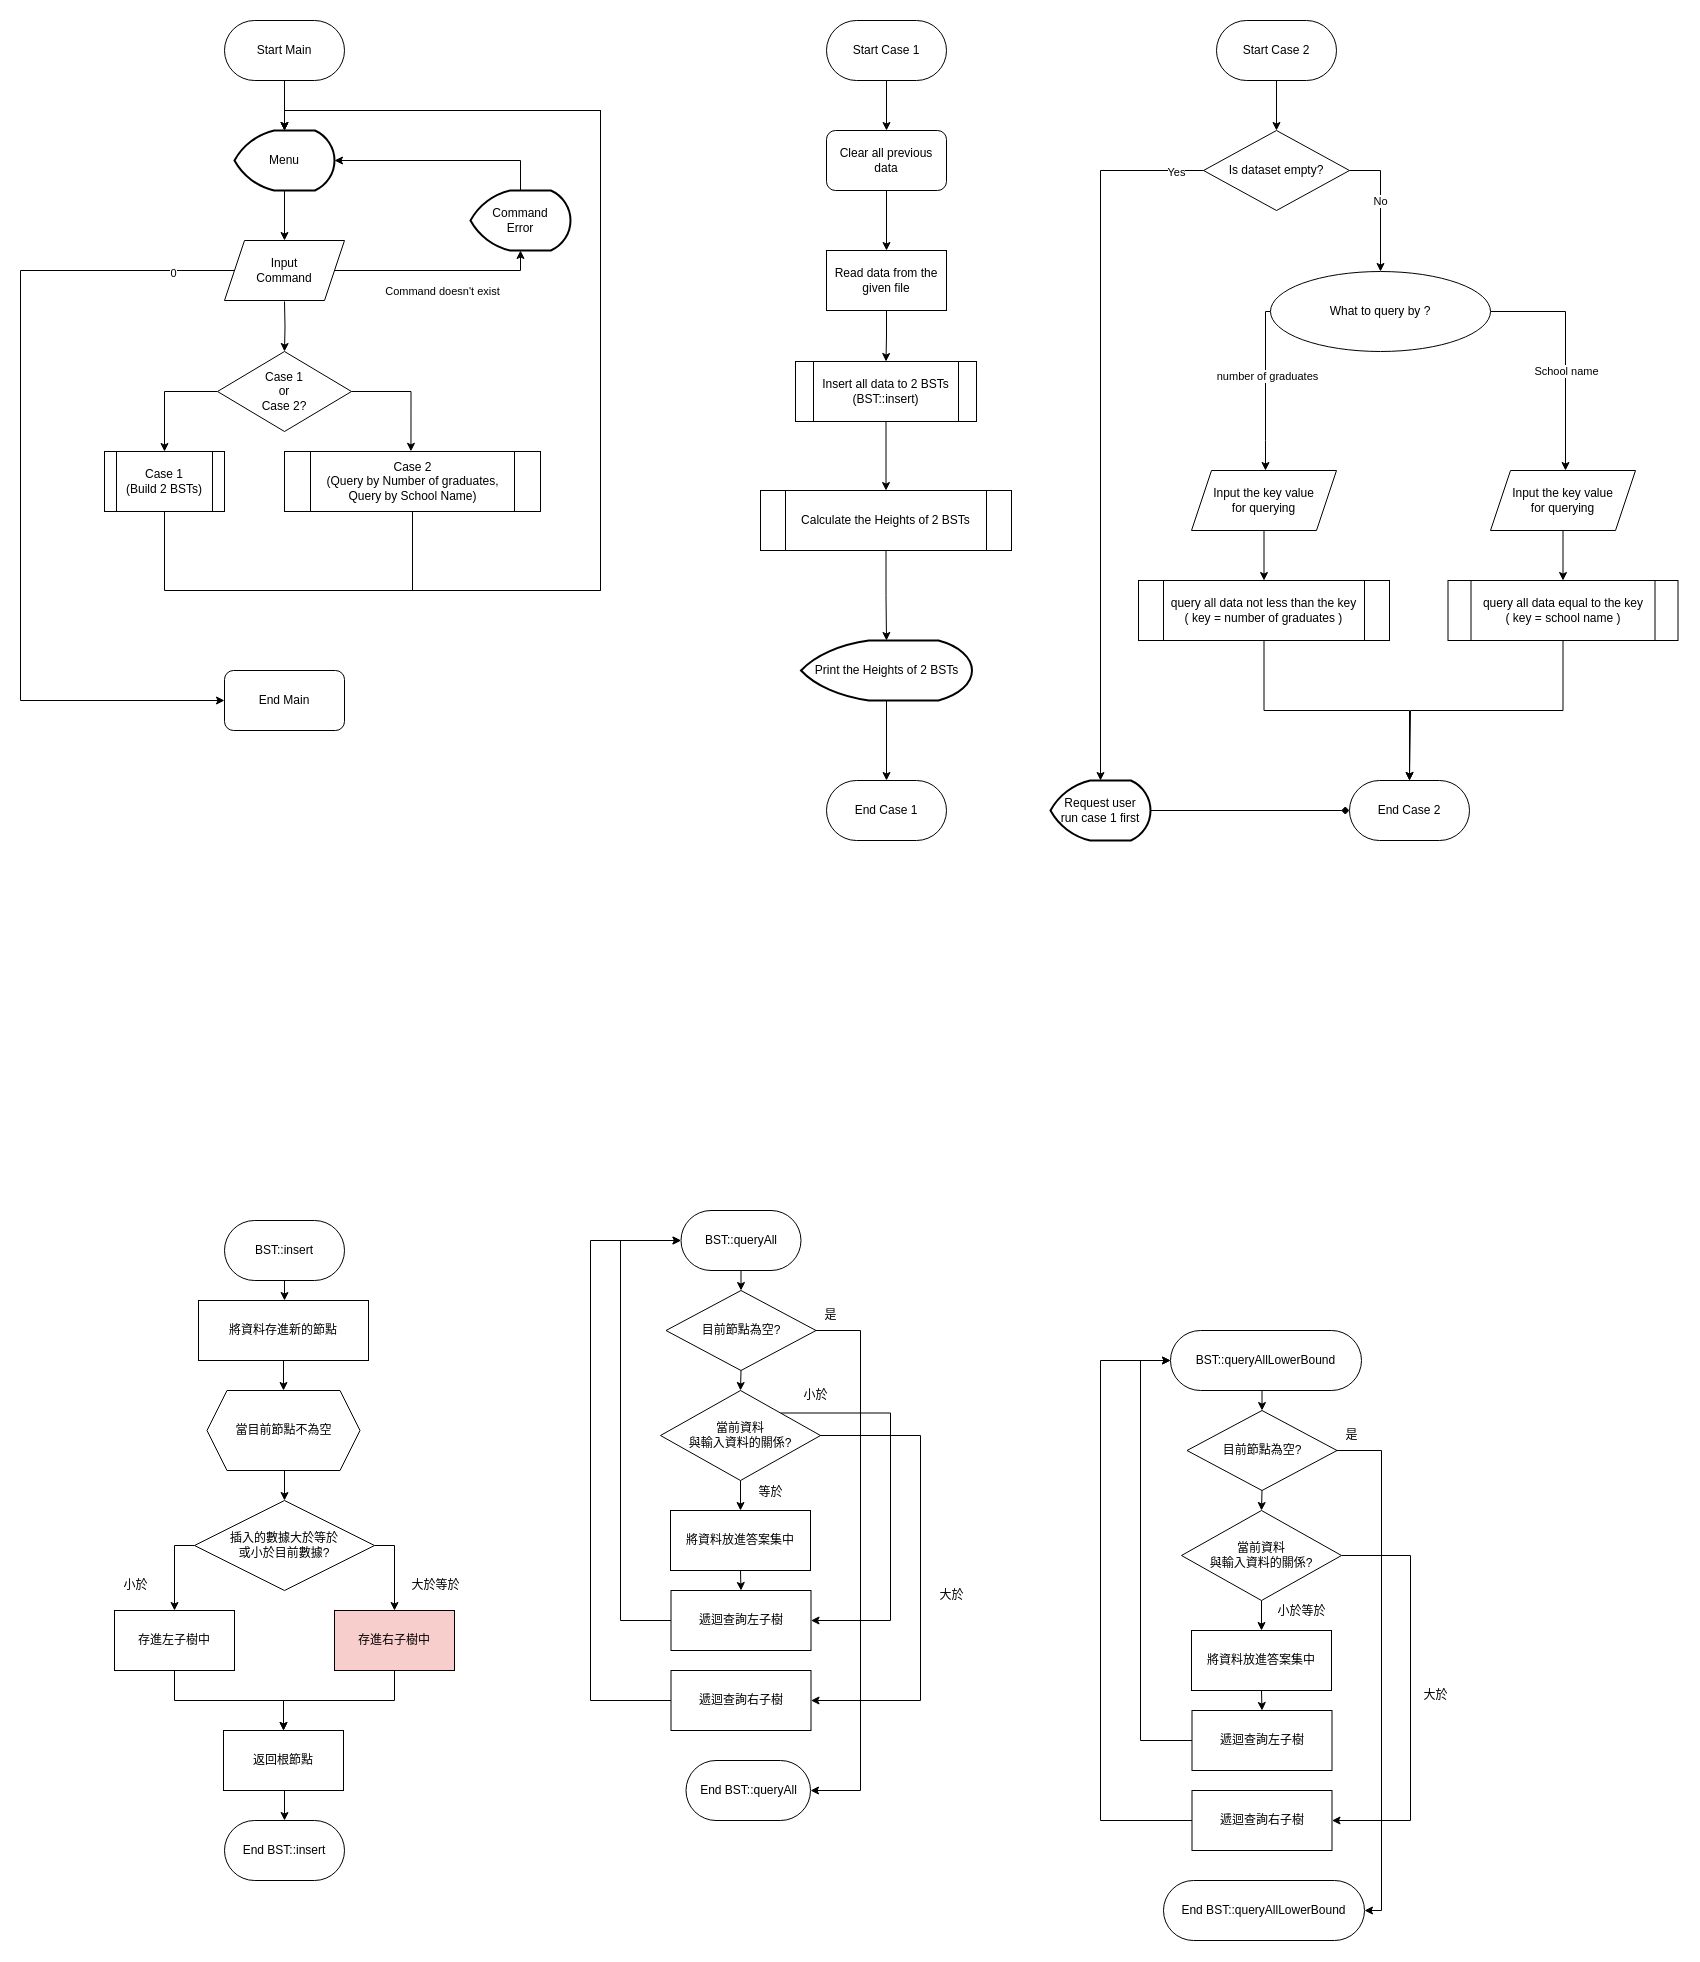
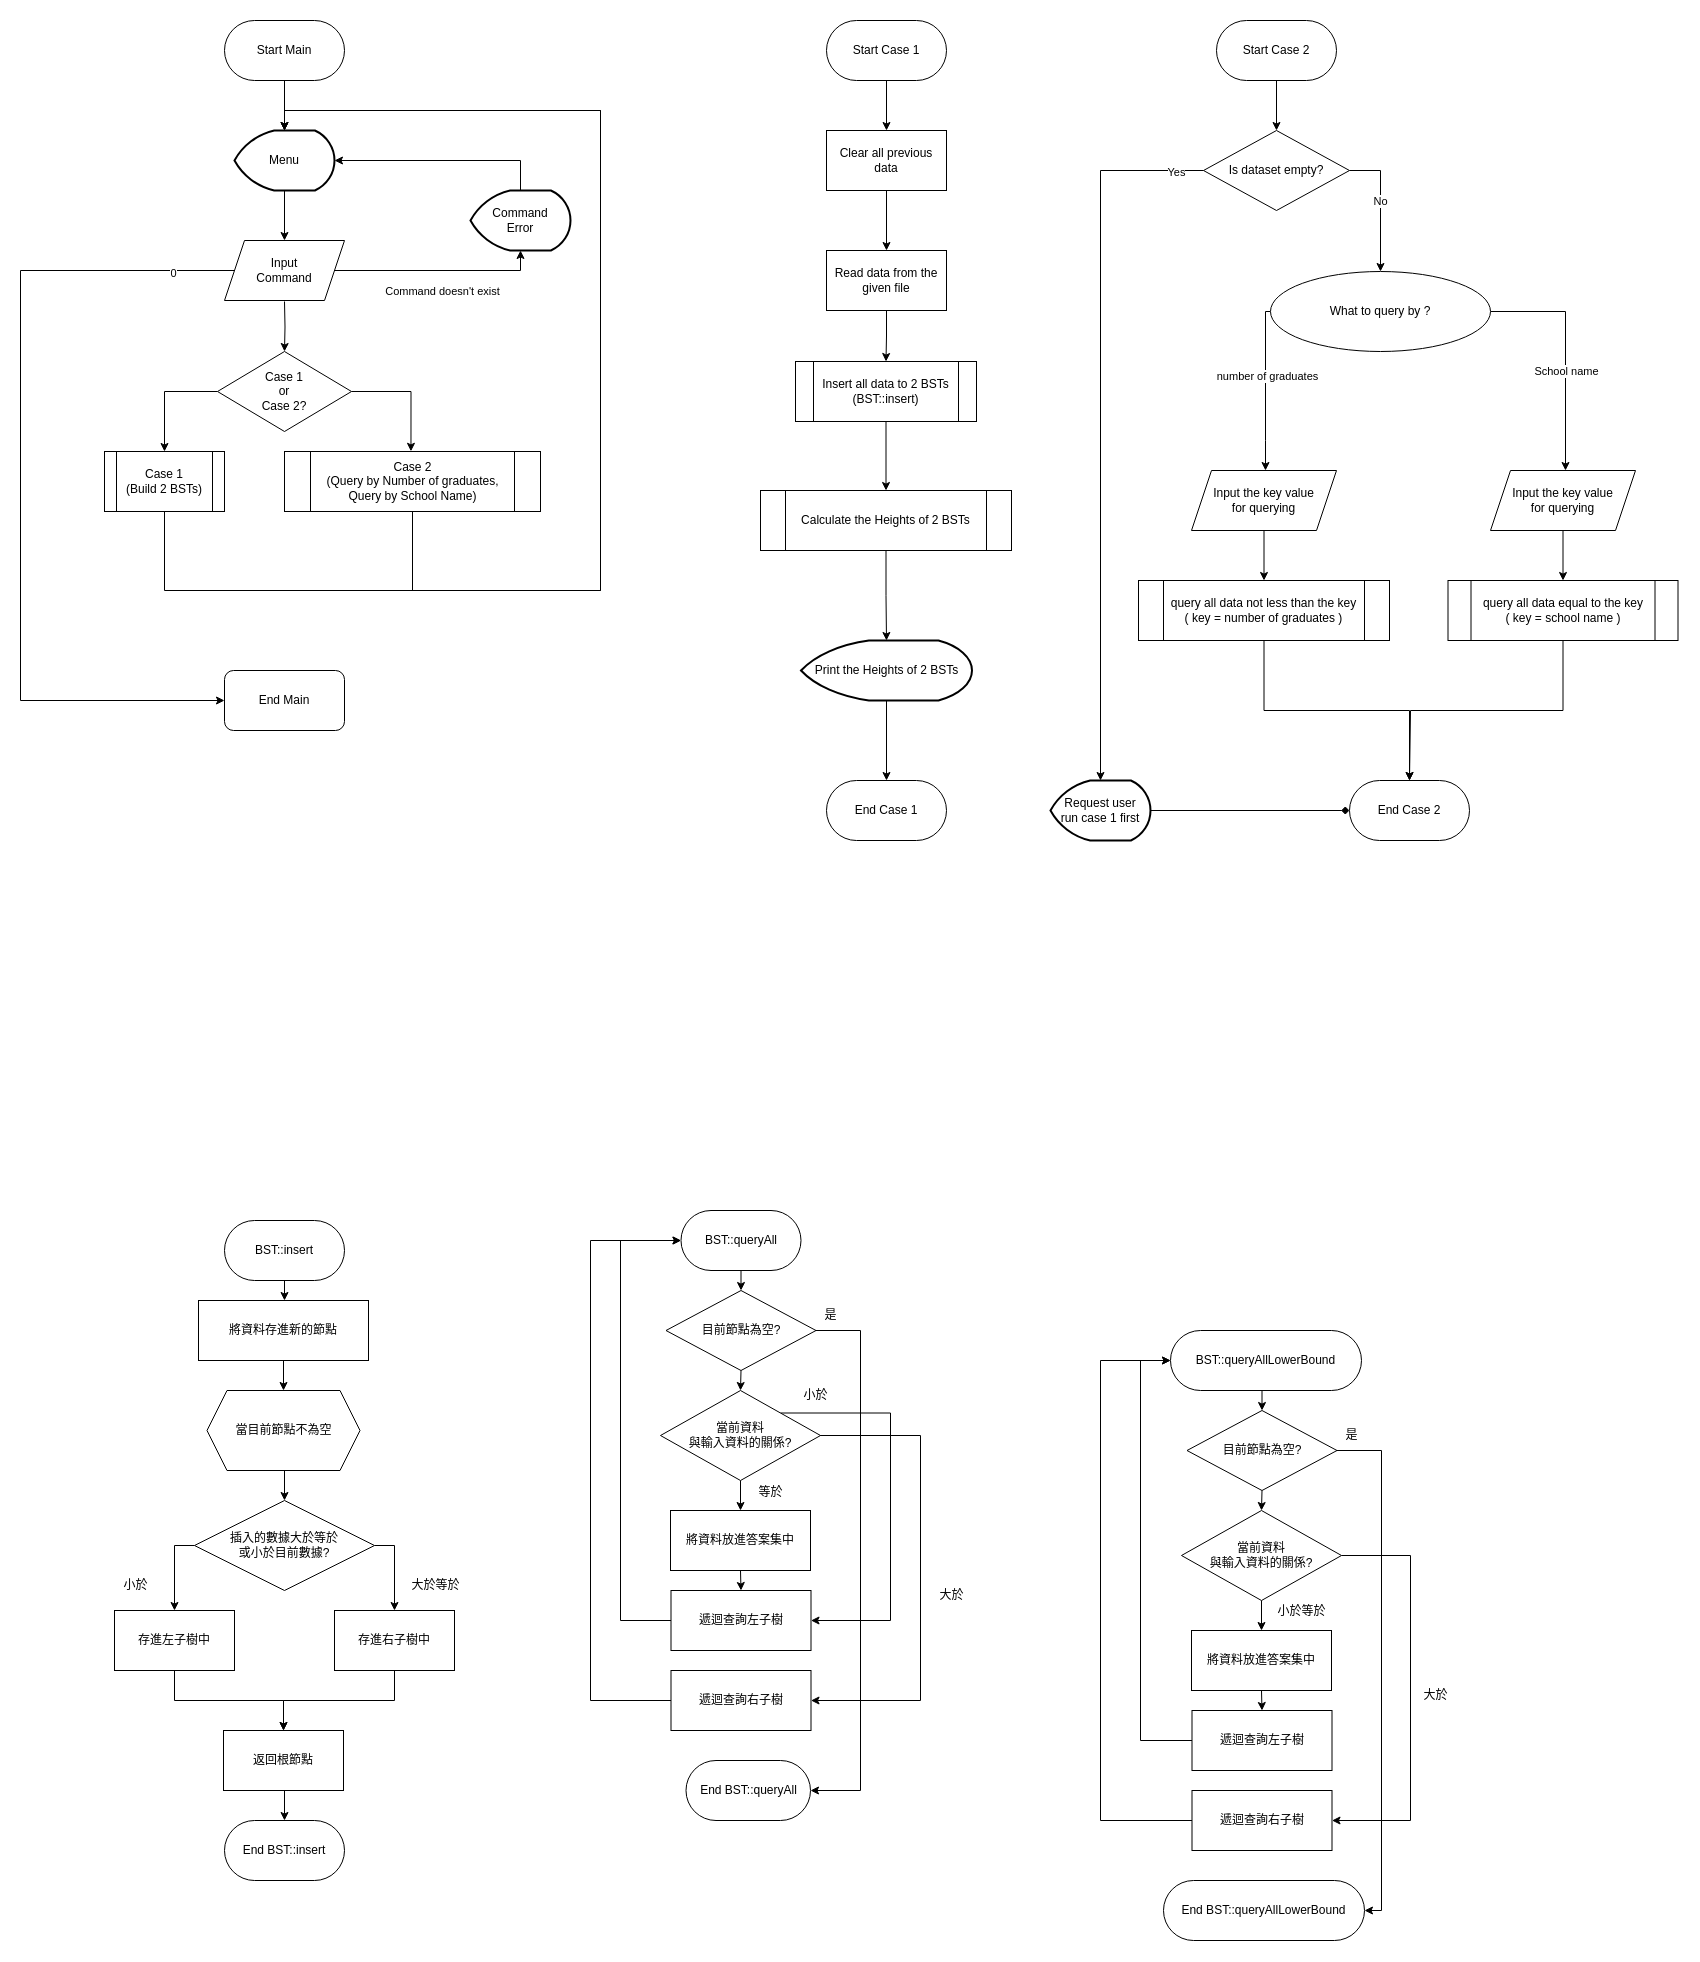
(887, 161) -> (887, 161)
(395, 1641) -> (395, 1641)
